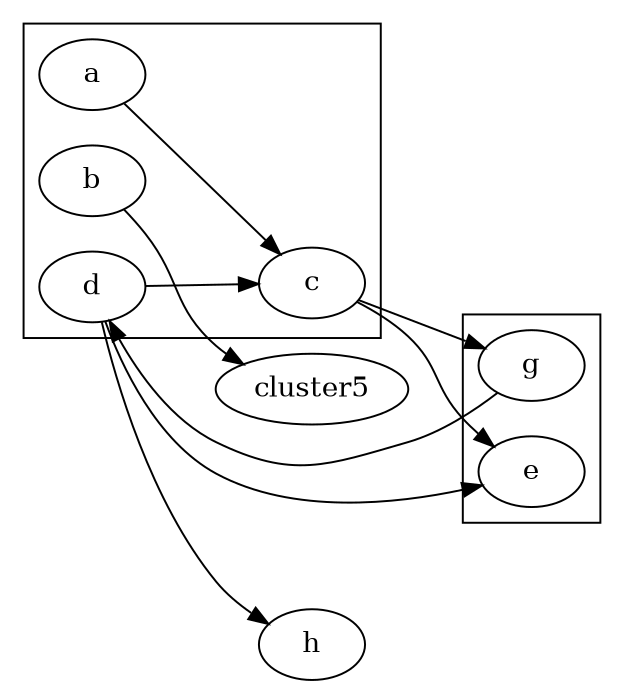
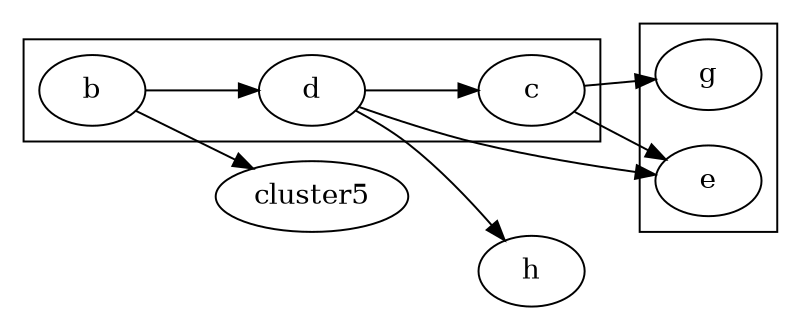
(92, 75) -> none
(291, 465) -> (192, 90)
